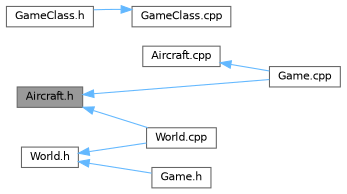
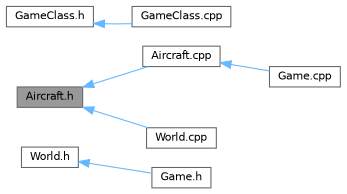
(107, 9) -> (118, 24)
(182, 87) -> (121, 75)
(118, 147) -> none
